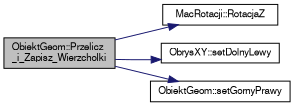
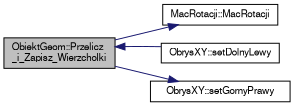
(220, 15) -> (220, 15)
(133, 60) -> (143, 46)
(220, 91) -> (220, 91)
